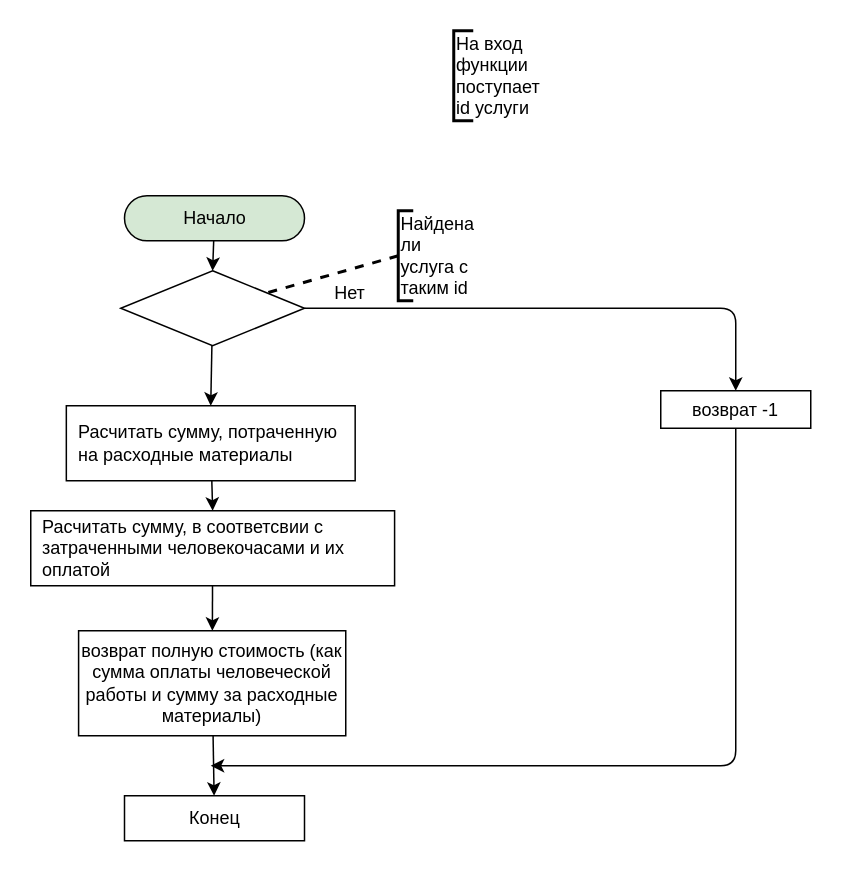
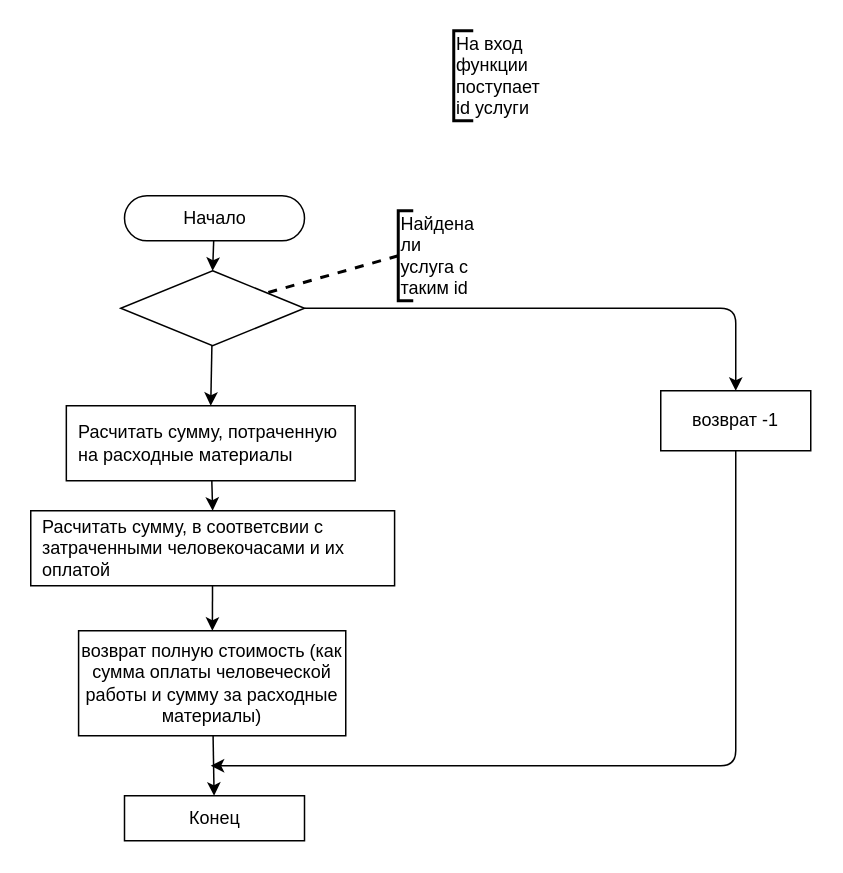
(215, 218) -> (215, 218)
(350, 293) -> none
(736, 410) -> (736, 421)
